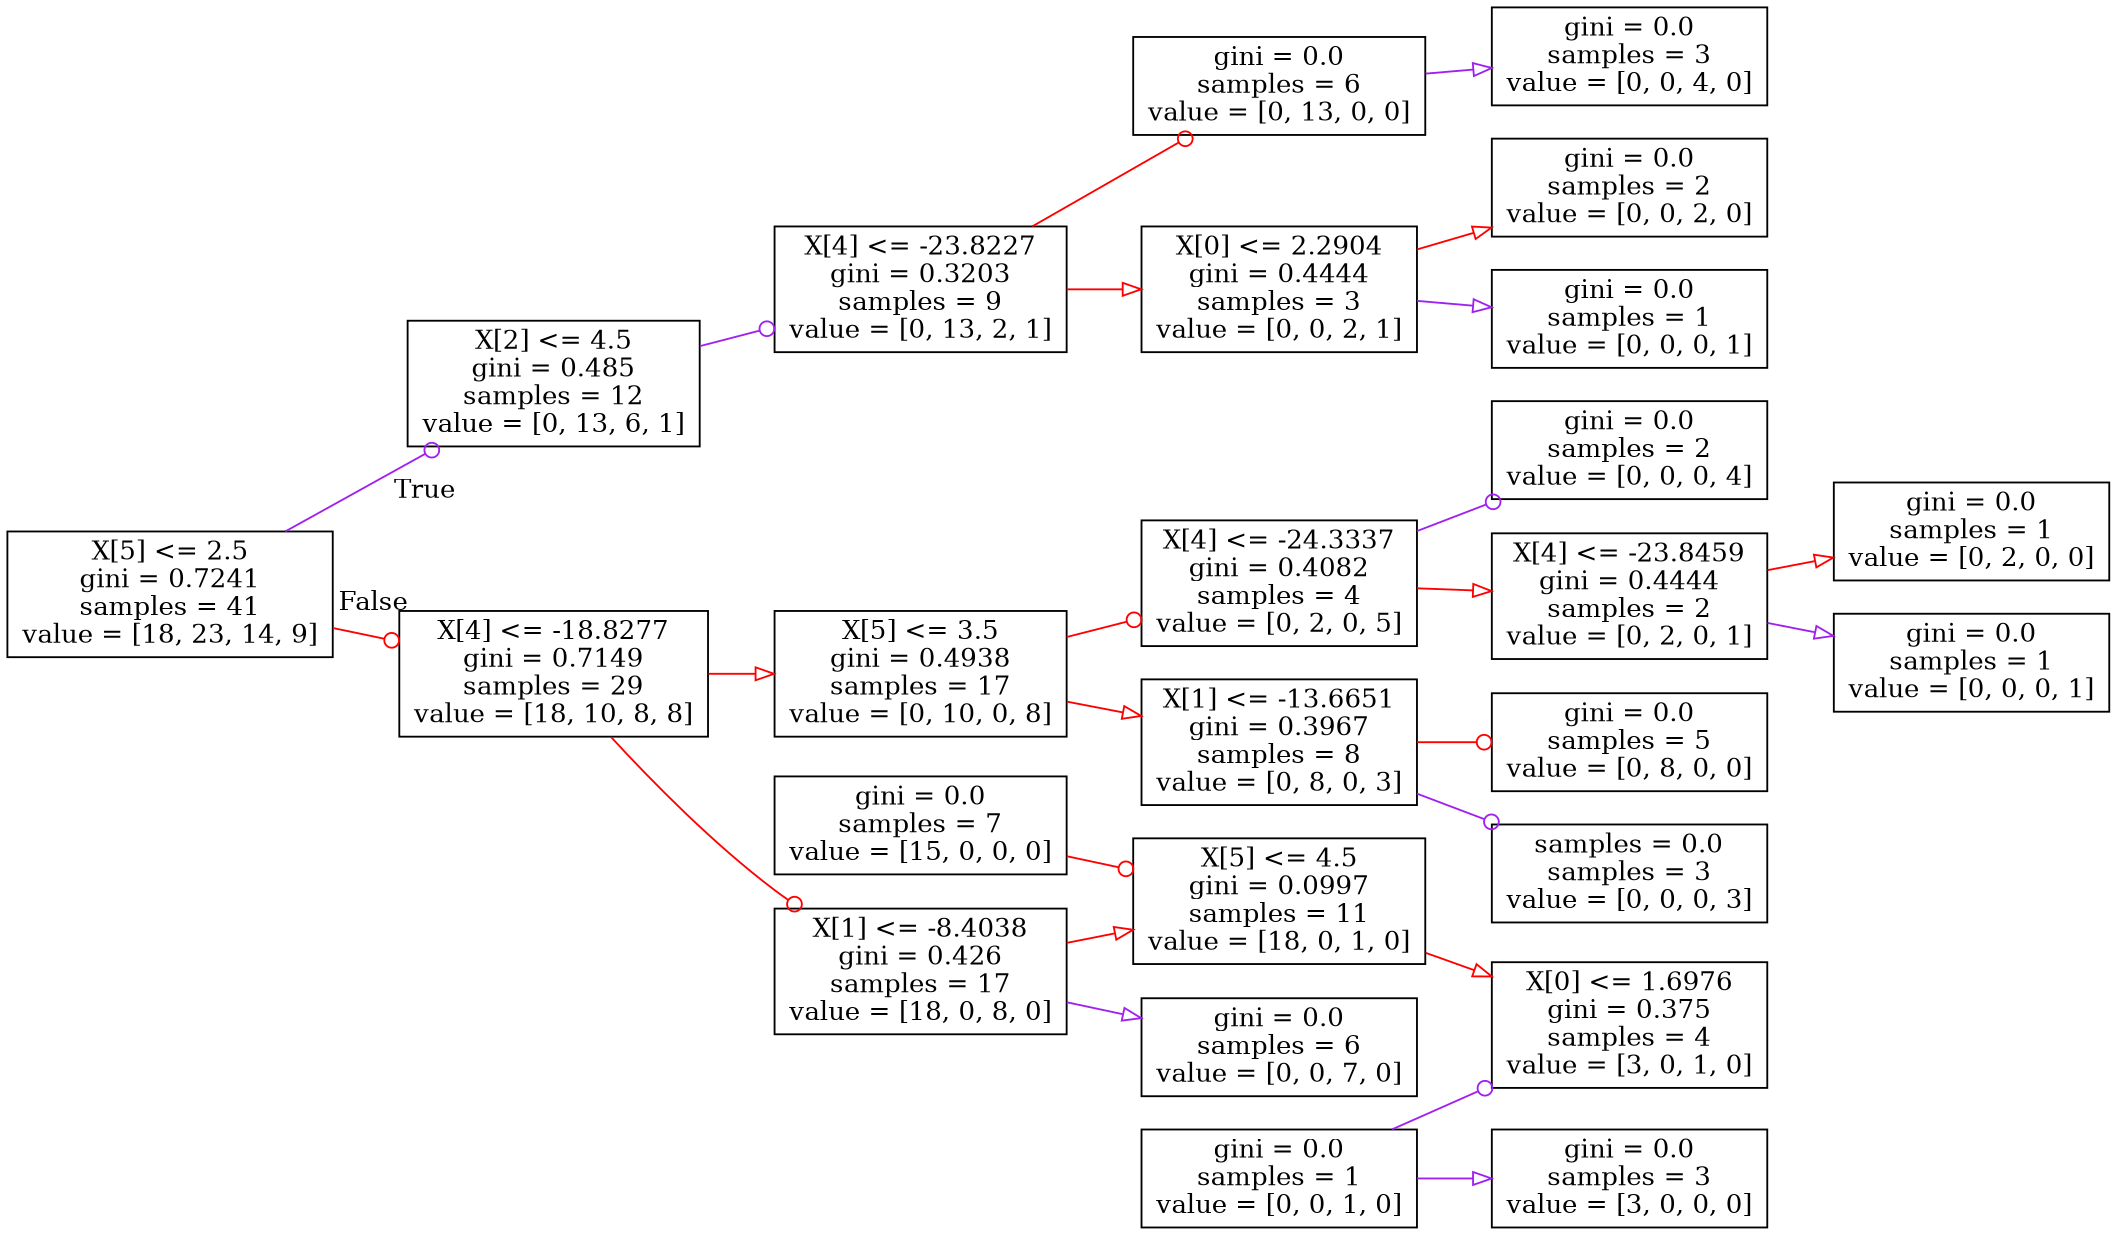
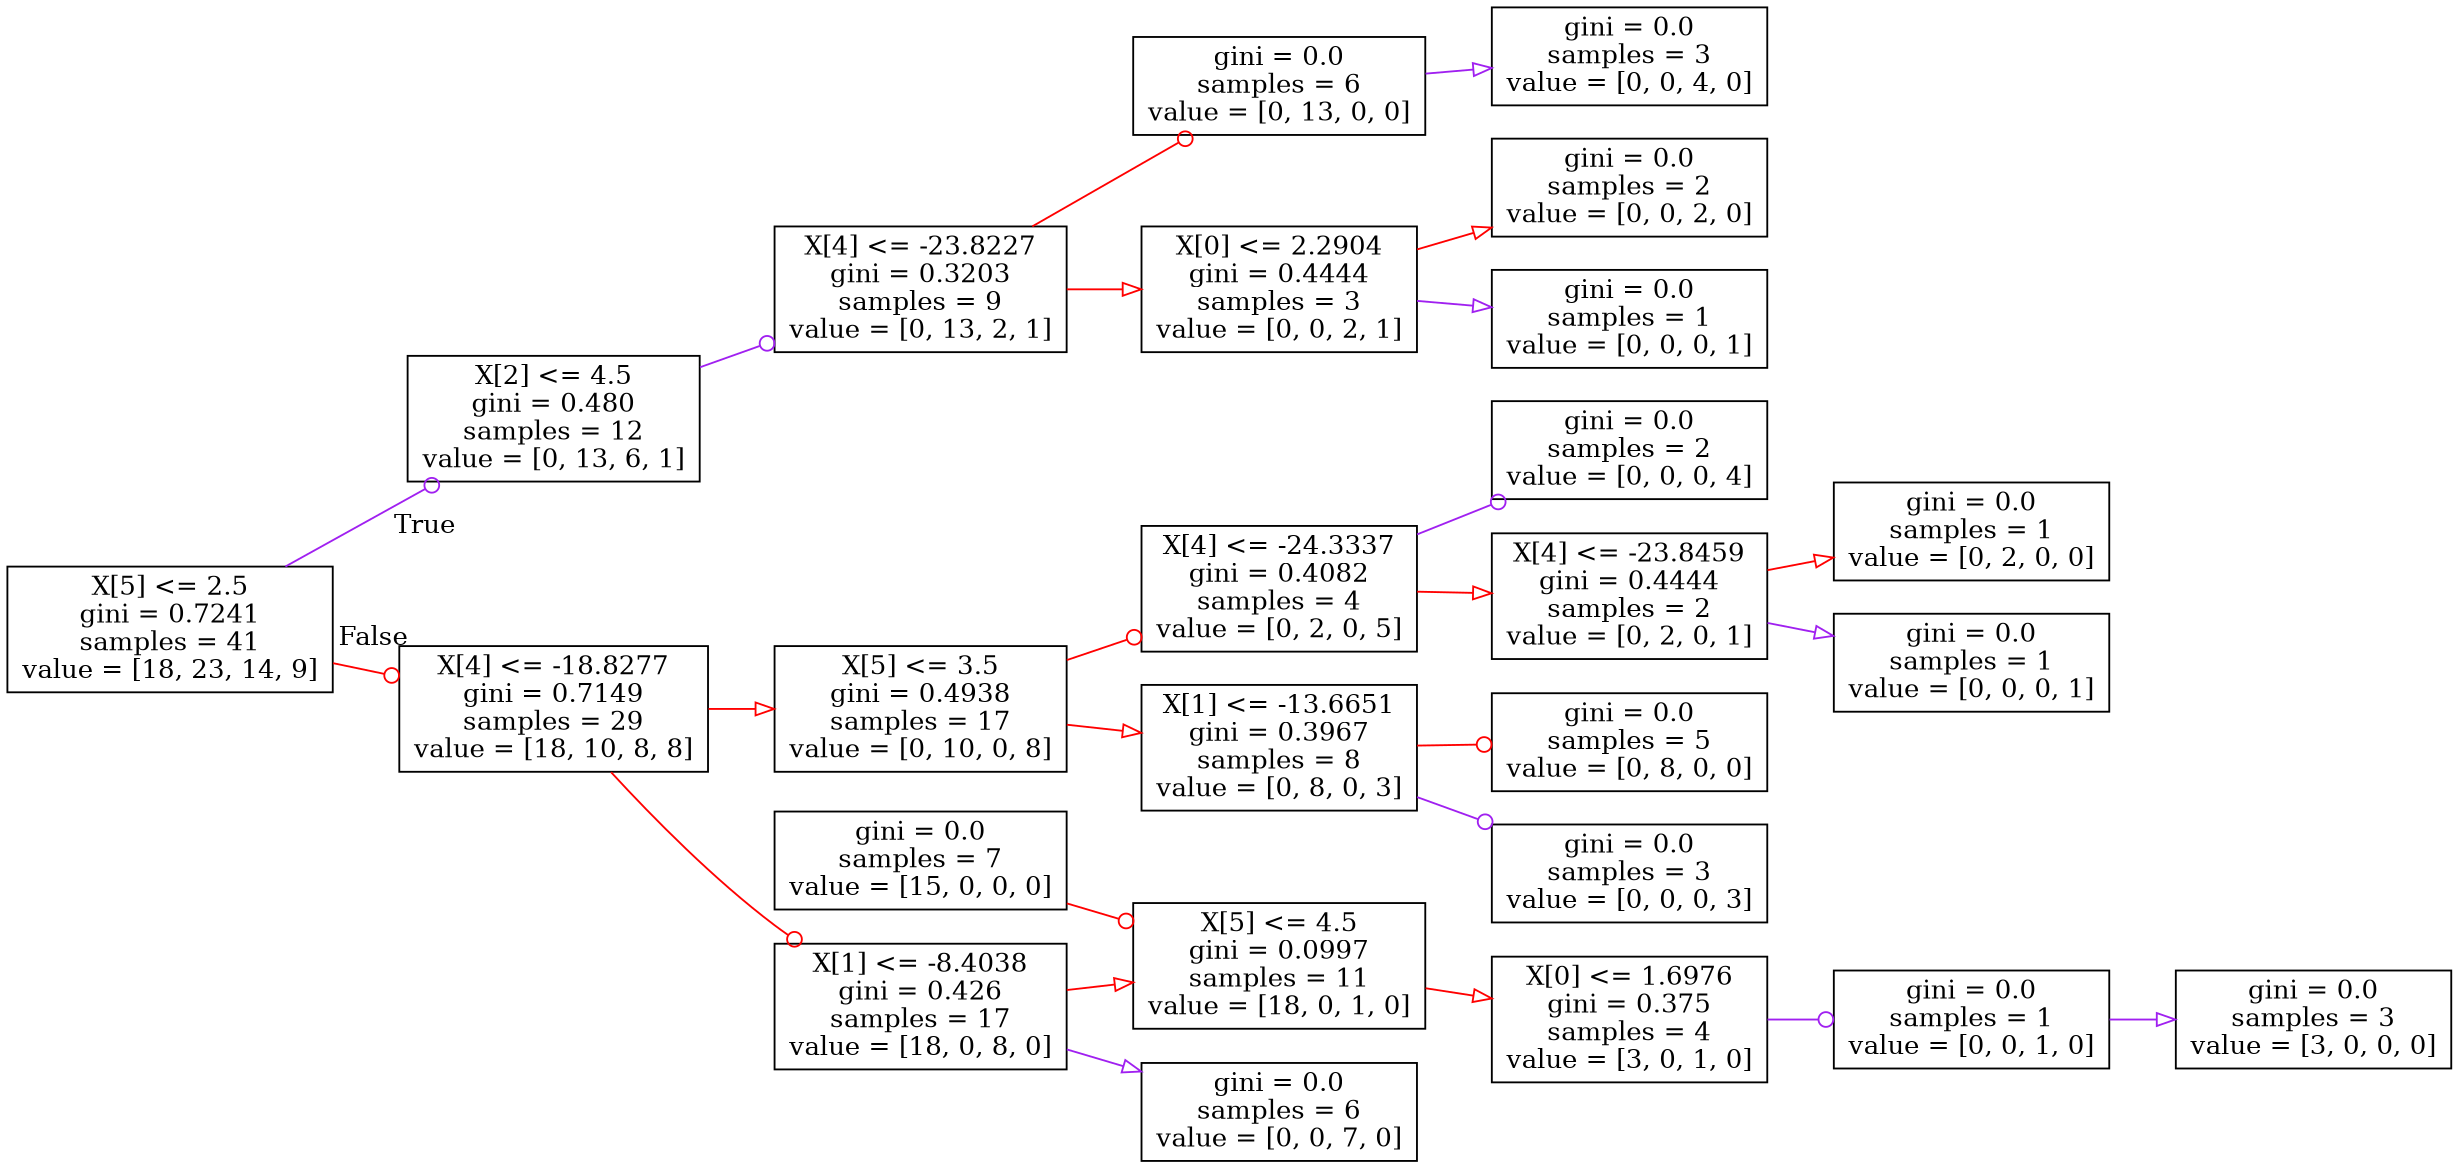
(554, 384) -> (554, 419)
(1630, 873) -> (1630, 873)
(1435, 1110) -> (1793, 1020)
